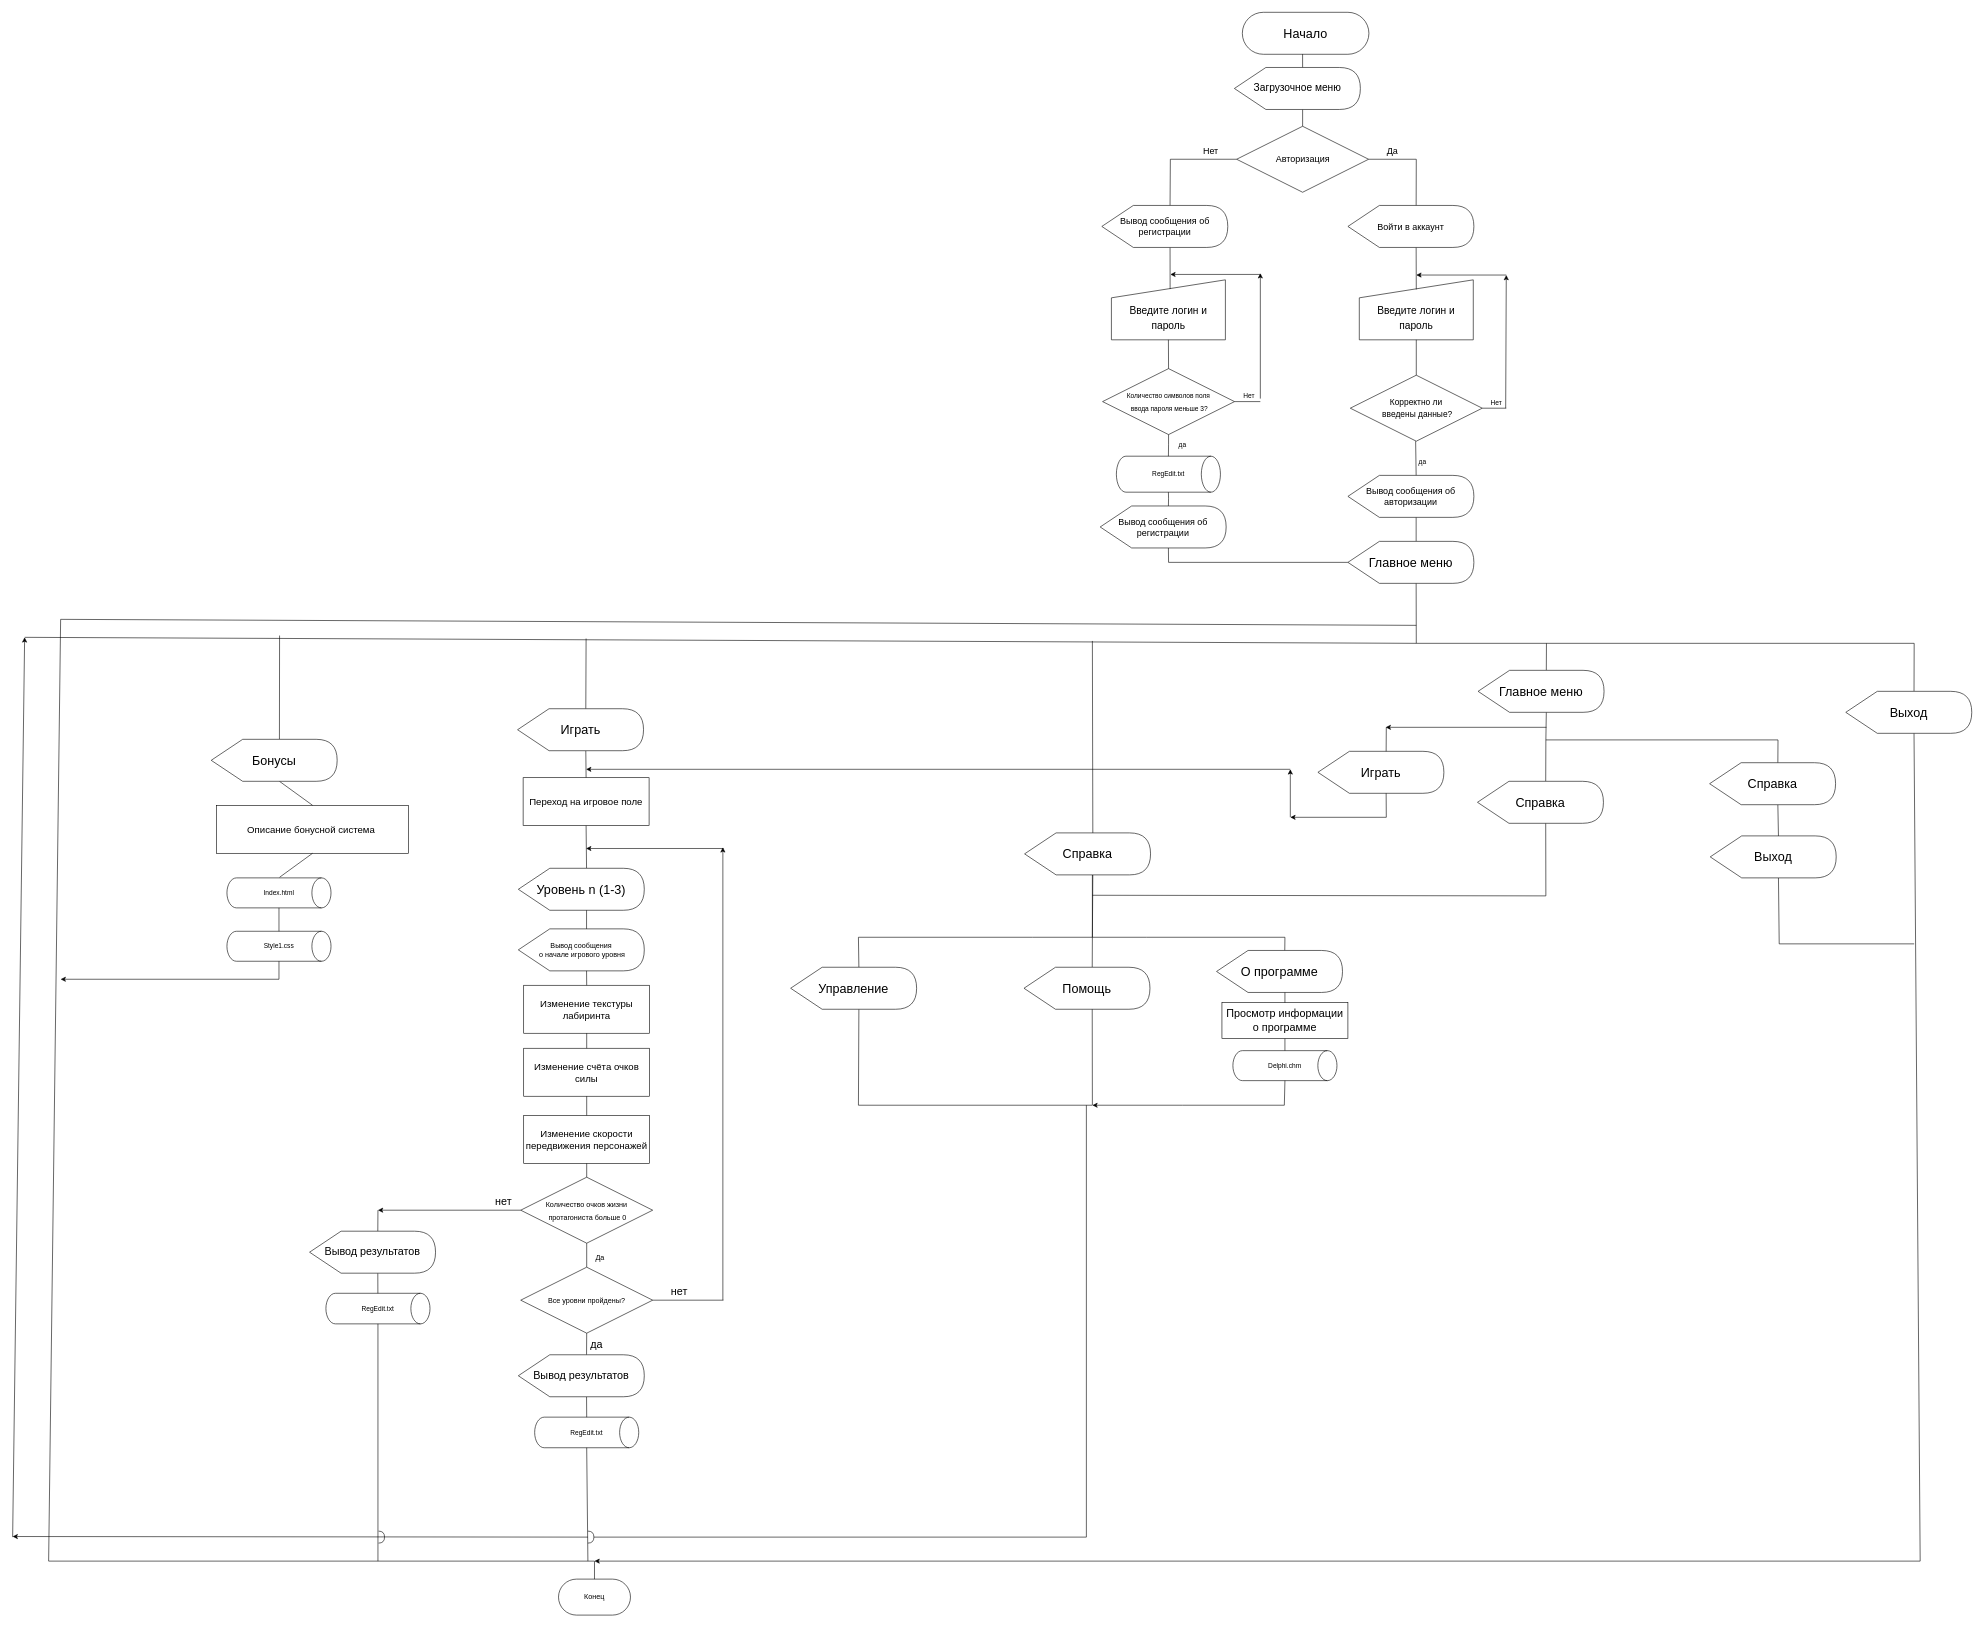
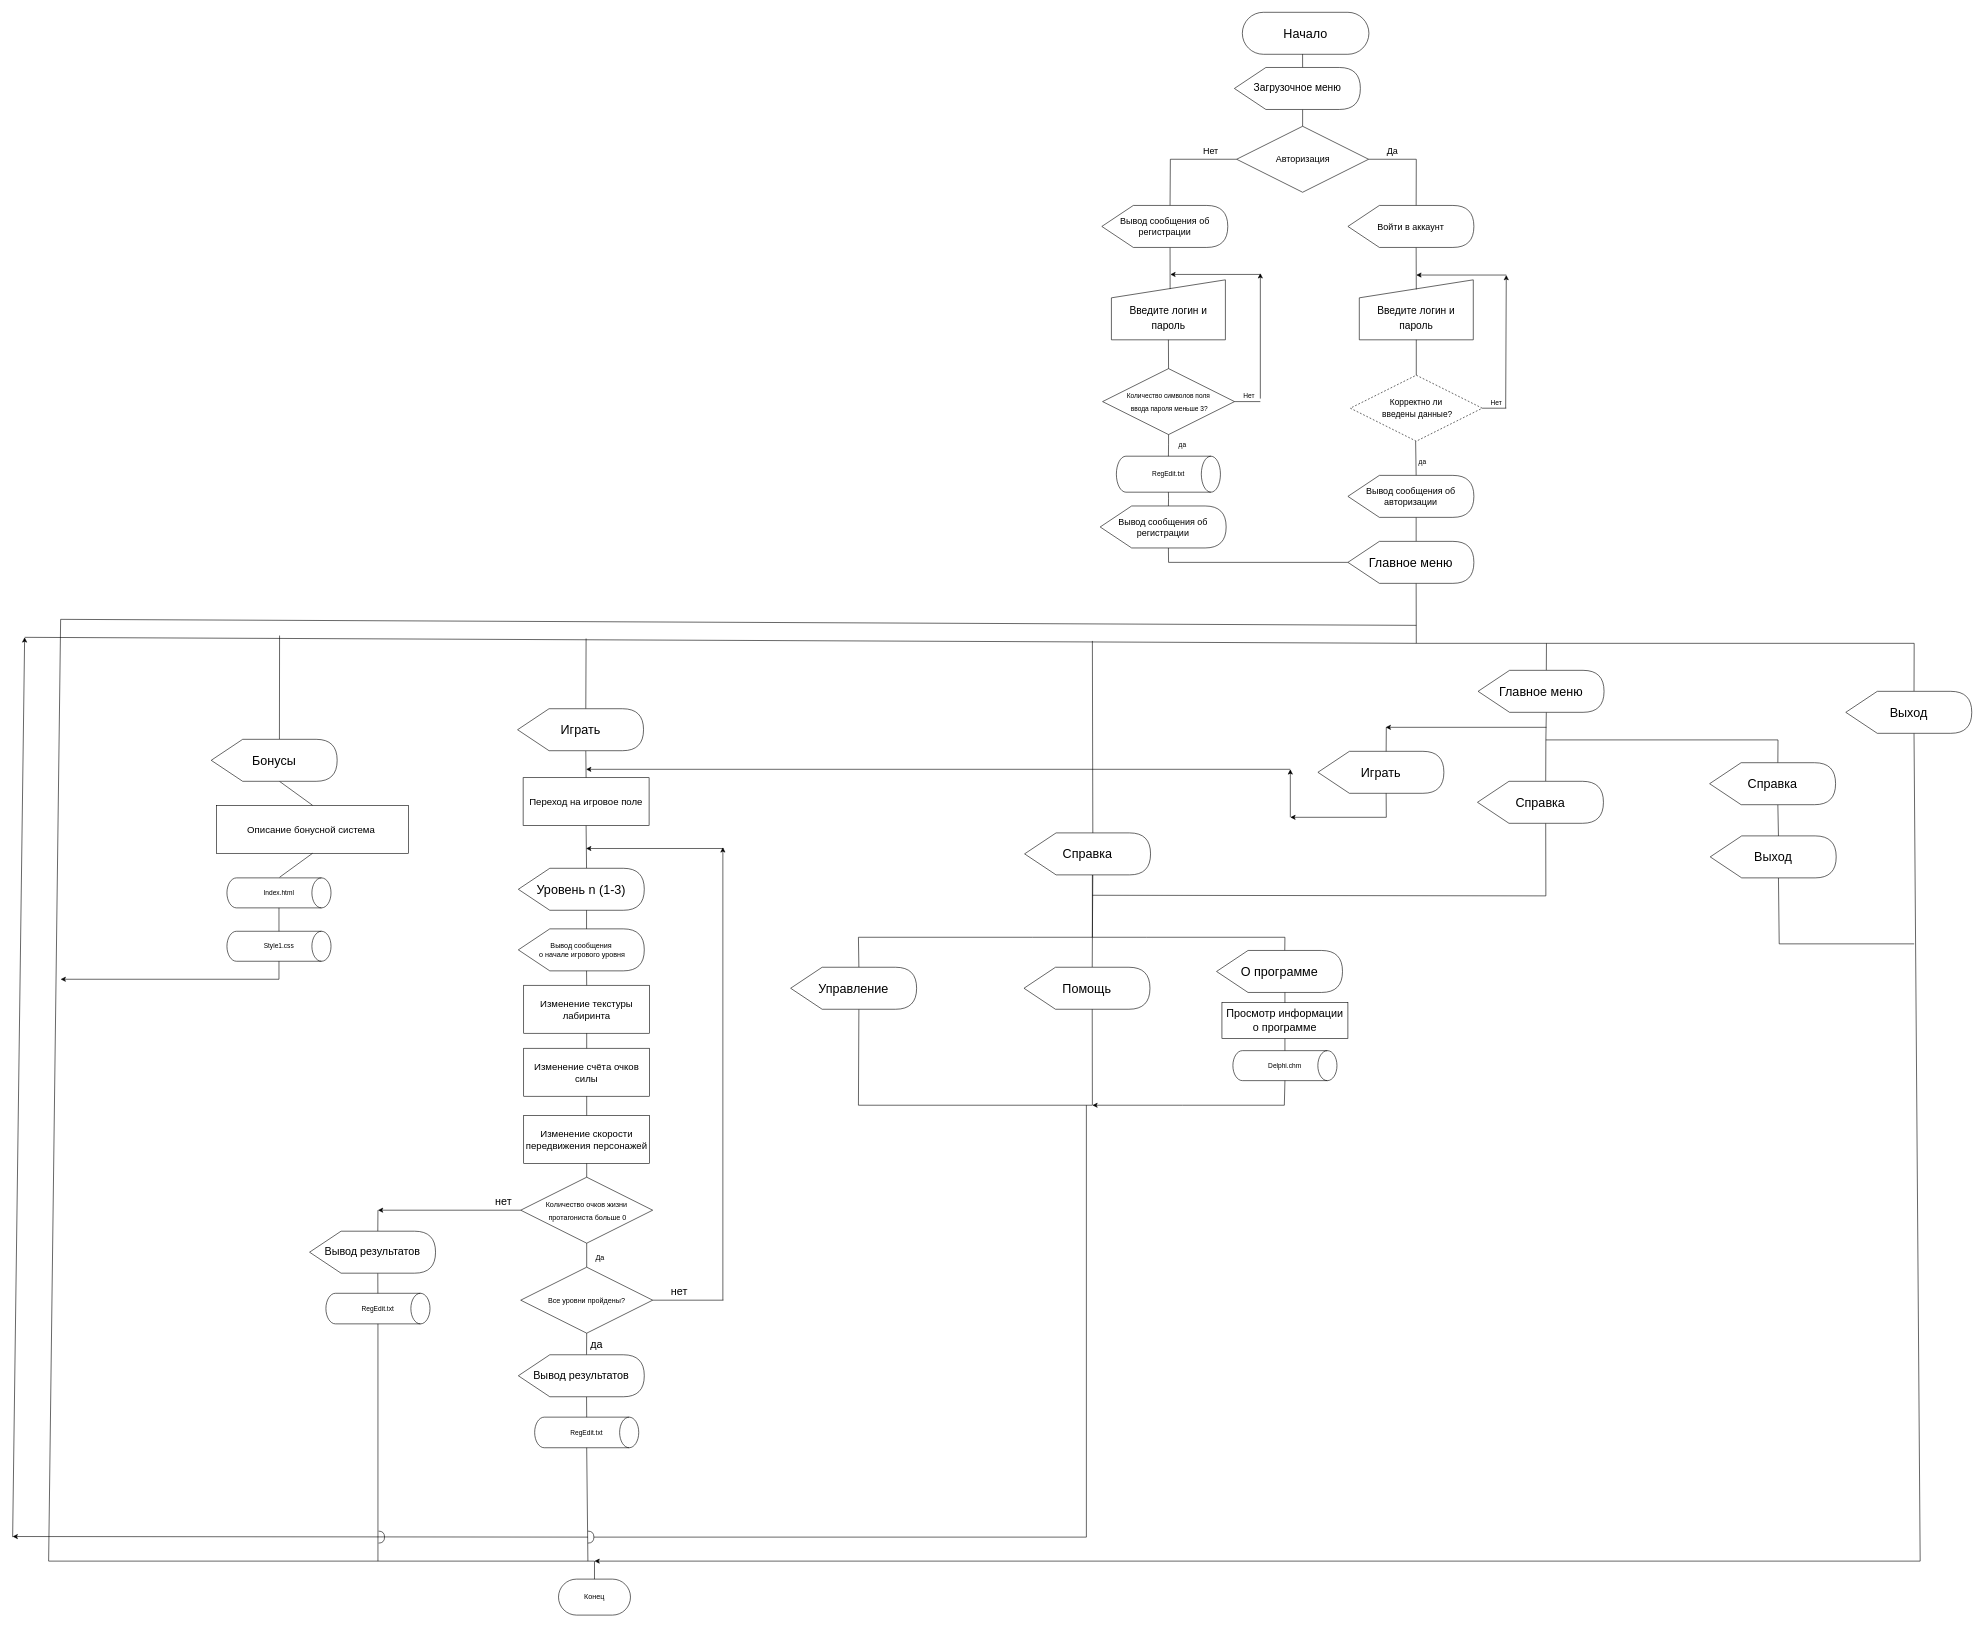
(1416, 408) -> (1416, 408)
